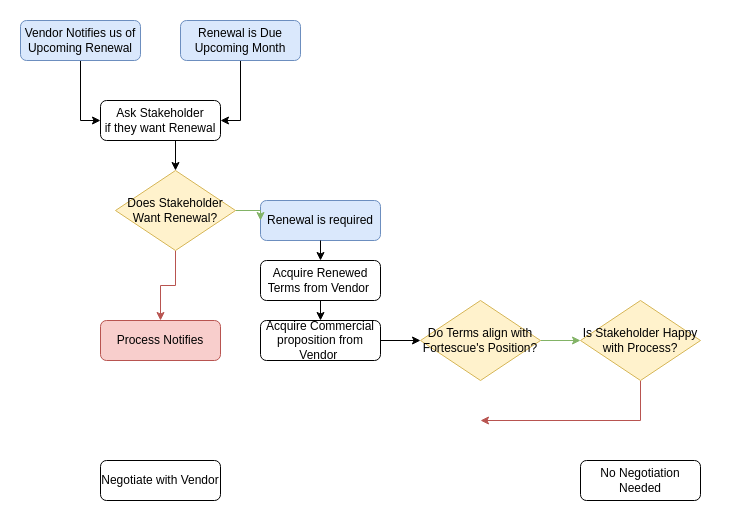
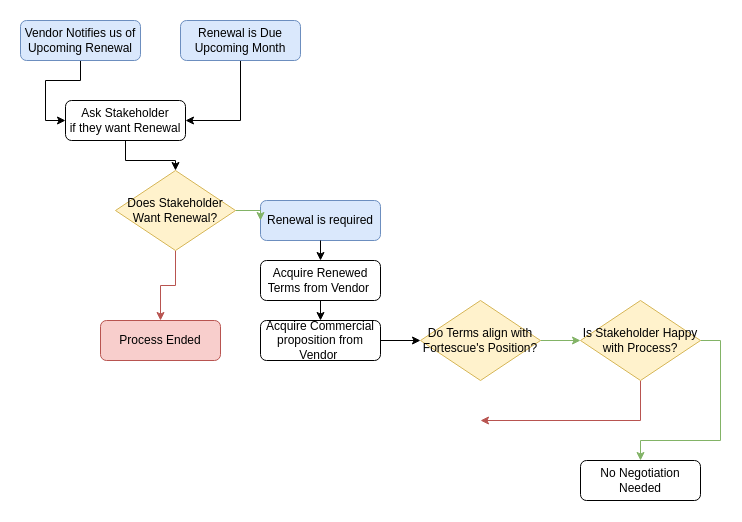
(161, 121) -> (126, 121)
(161, 341) -> (161, 341)
none -> (721, 427)
(161, 481) -> none
